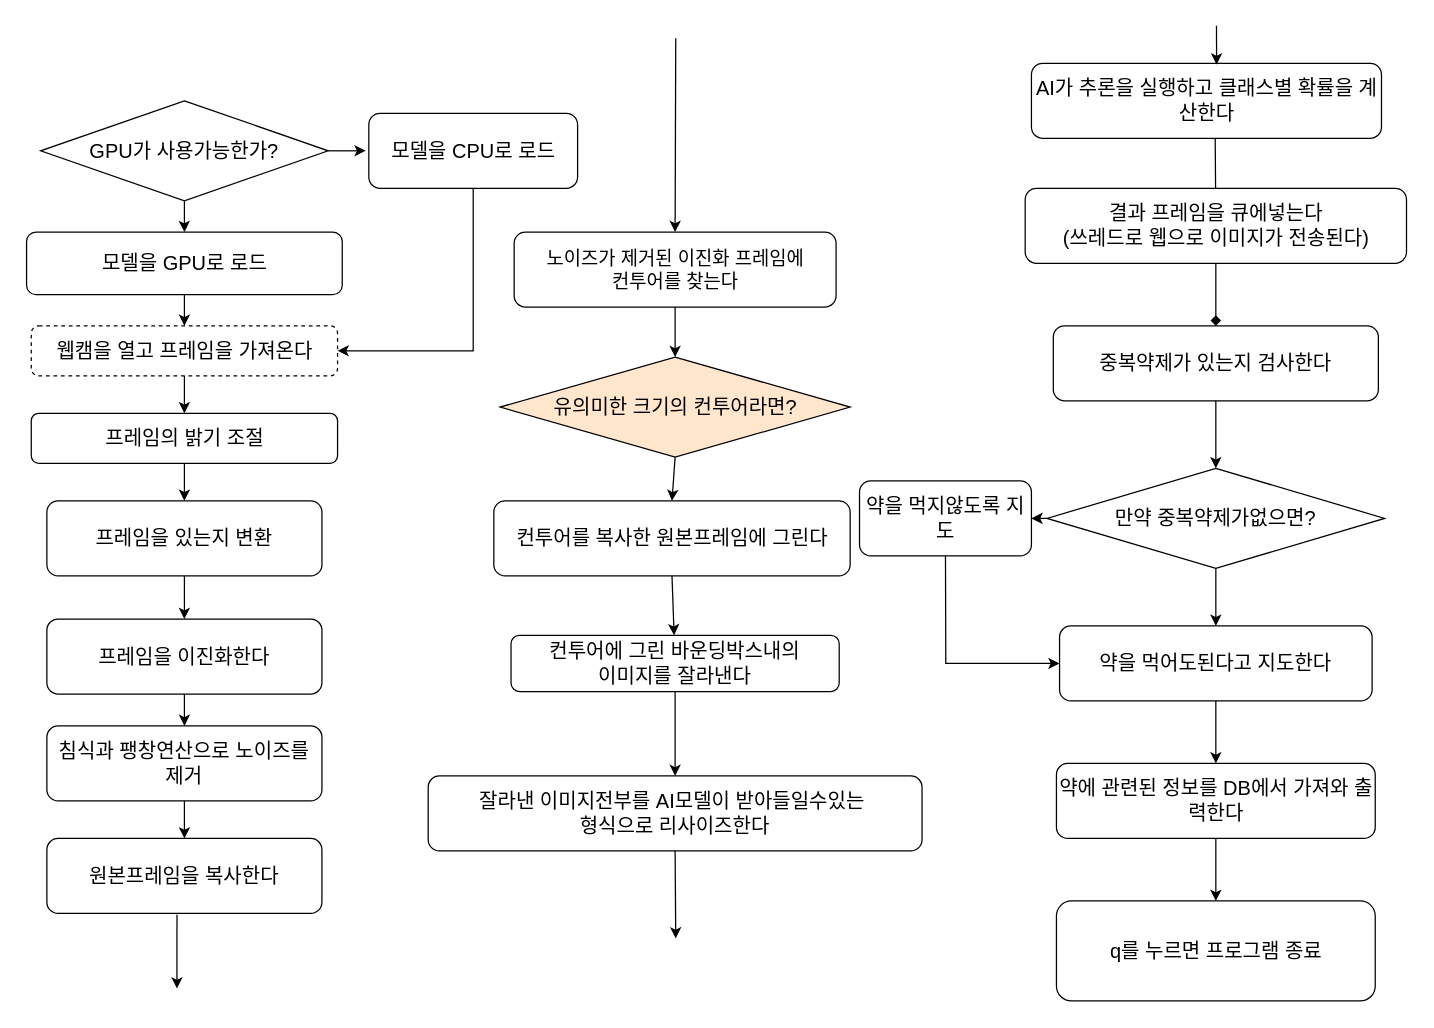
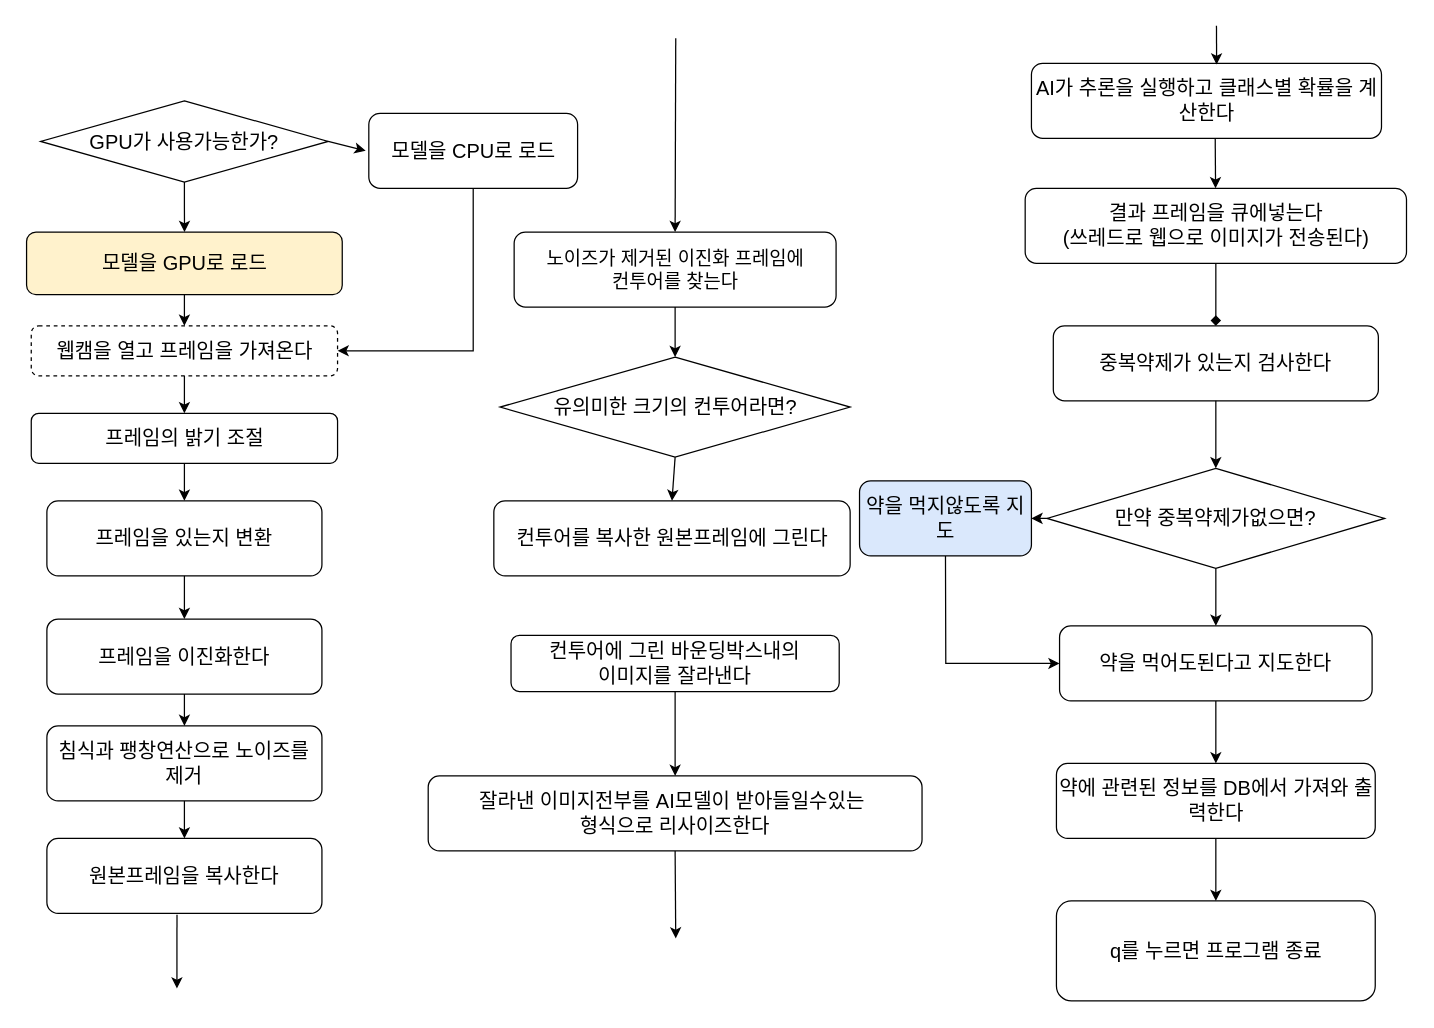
(184, 151) -> (184, 141)
(1215, 182) -> (1215, 178)
(184, 263) -> (184, 263)
(675, 407) -> (675, 407)
(945, 518) -> (945, 518)
(673, 601) -> none
